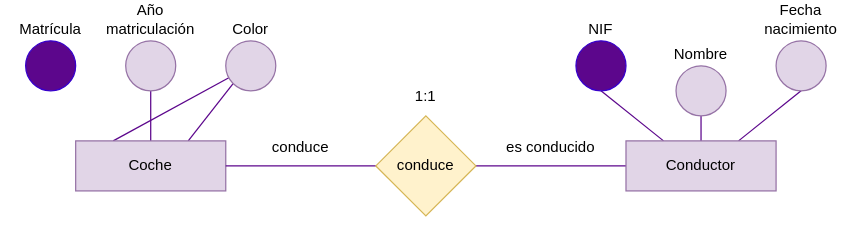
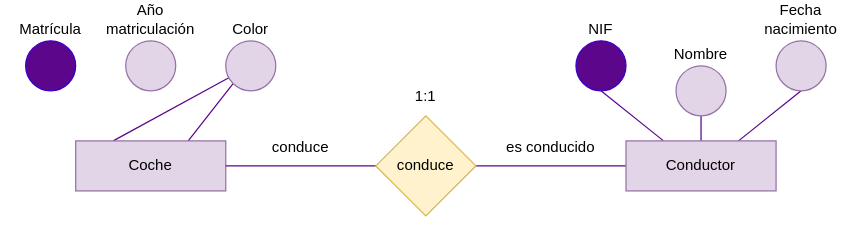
(151, 116) -> none
